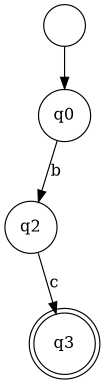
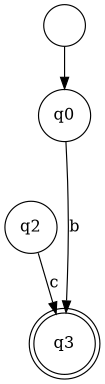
(49, 166) -> (68, 221)
